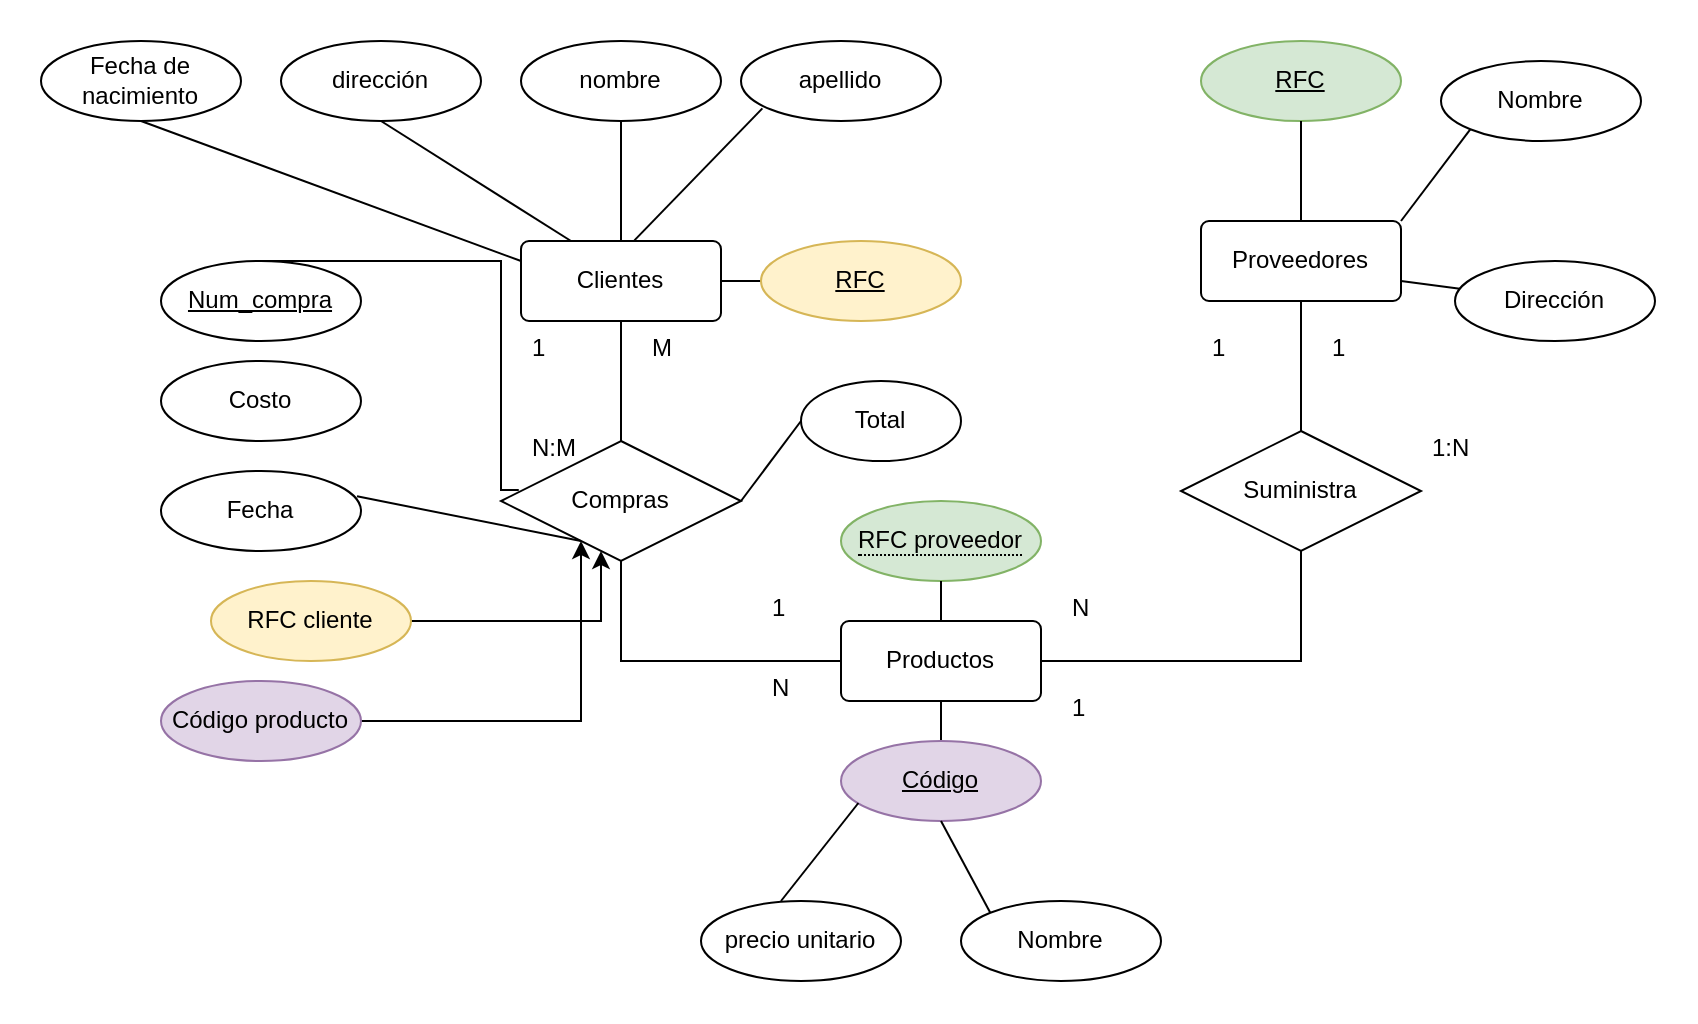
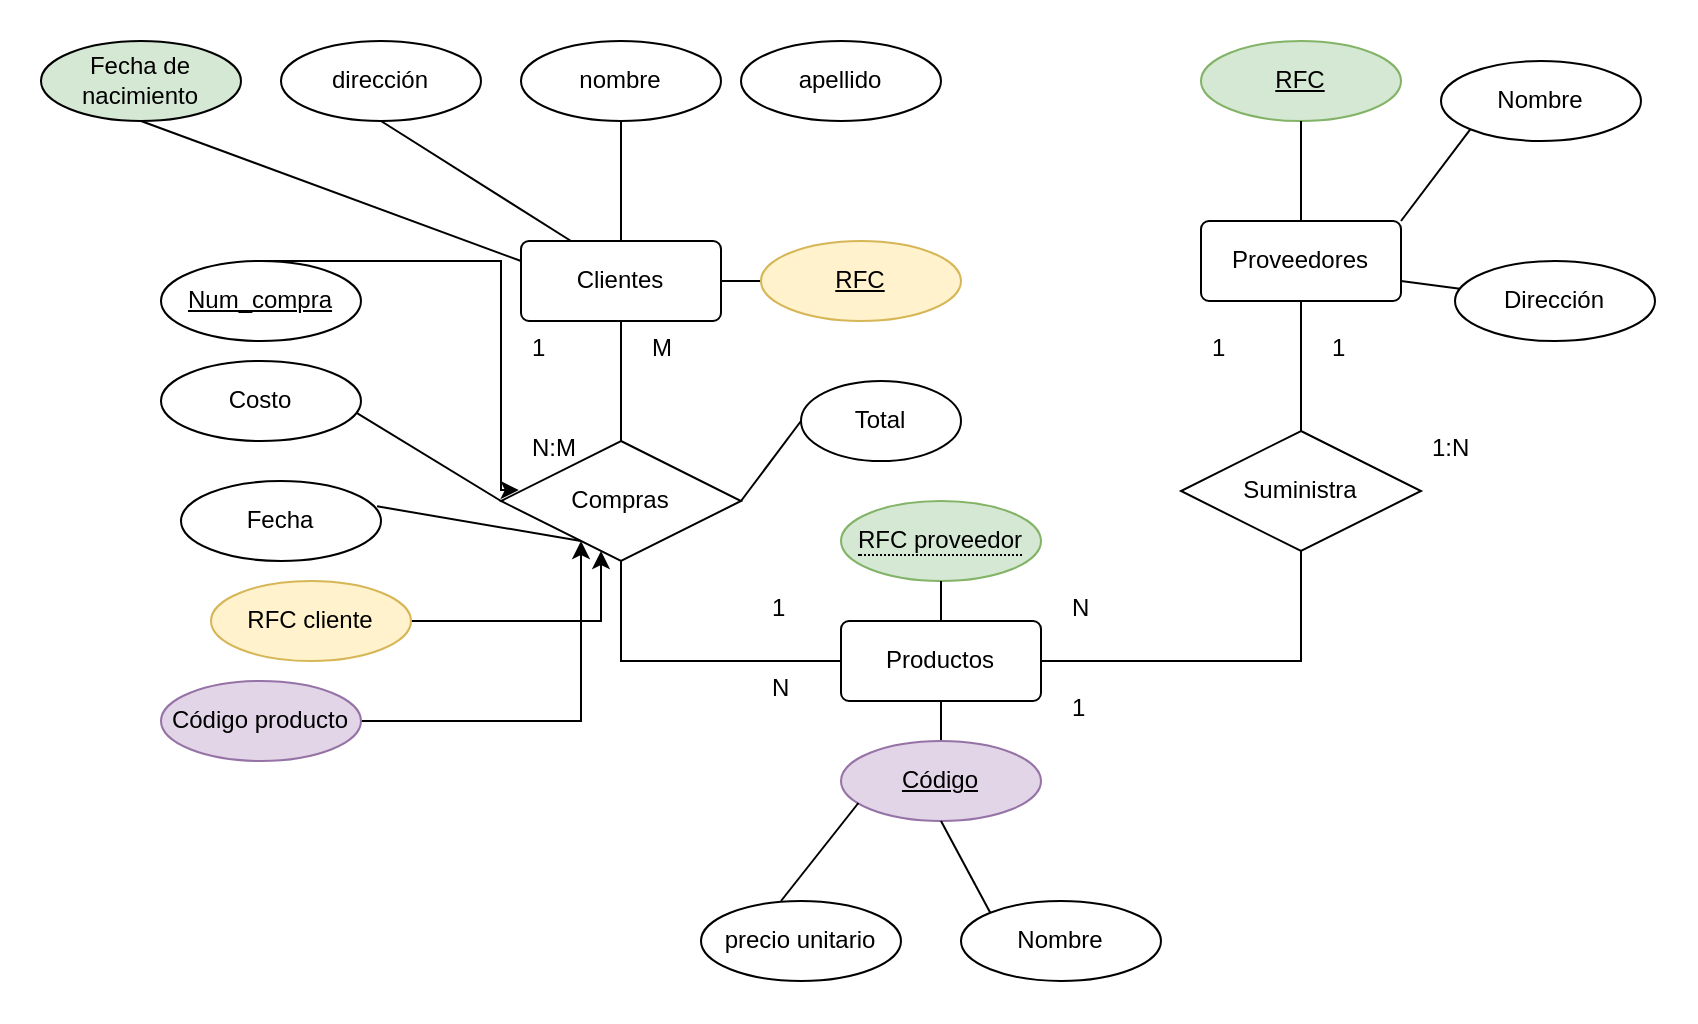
(141, 81) -> (141, 81)
(698, 175) -> none
none -> (429, 457)
(504, 490) -> (501, 487)
(261, 511) -> (281, 521)
